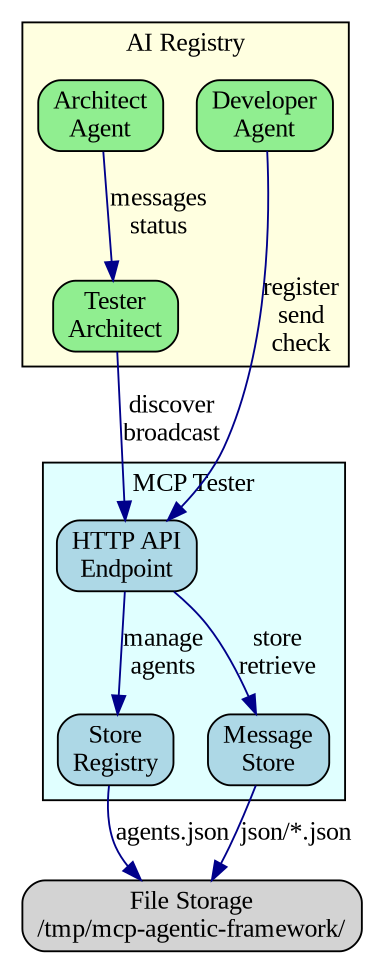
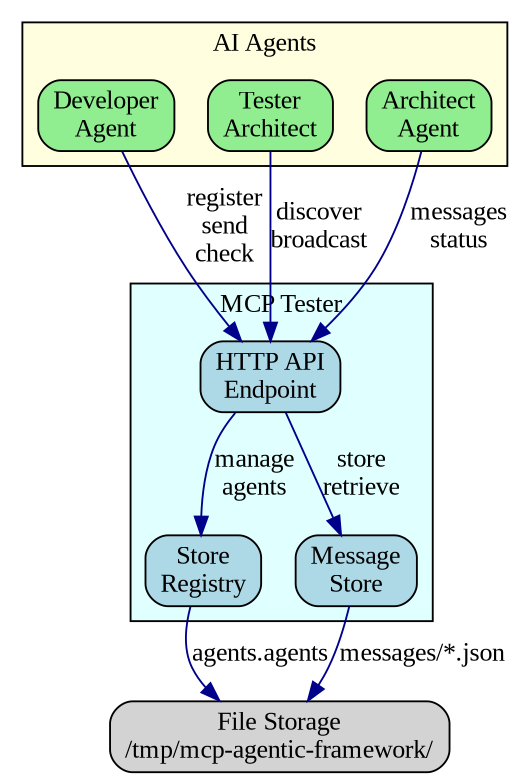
(186, 44) -> (265, 44)
(107, 207) -> (387, 247)
(173, 833) -> (260, 654)
(297, 833) -> (422, 654)
